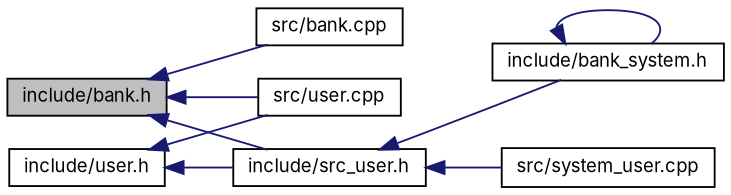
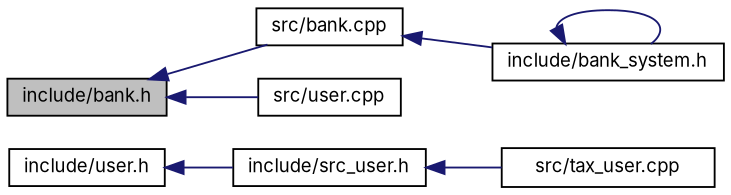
(479, 112) -> (457, 43)
(230, 126) -> none
(230, 139) -> none
(608, 168) -> (608, 168)
